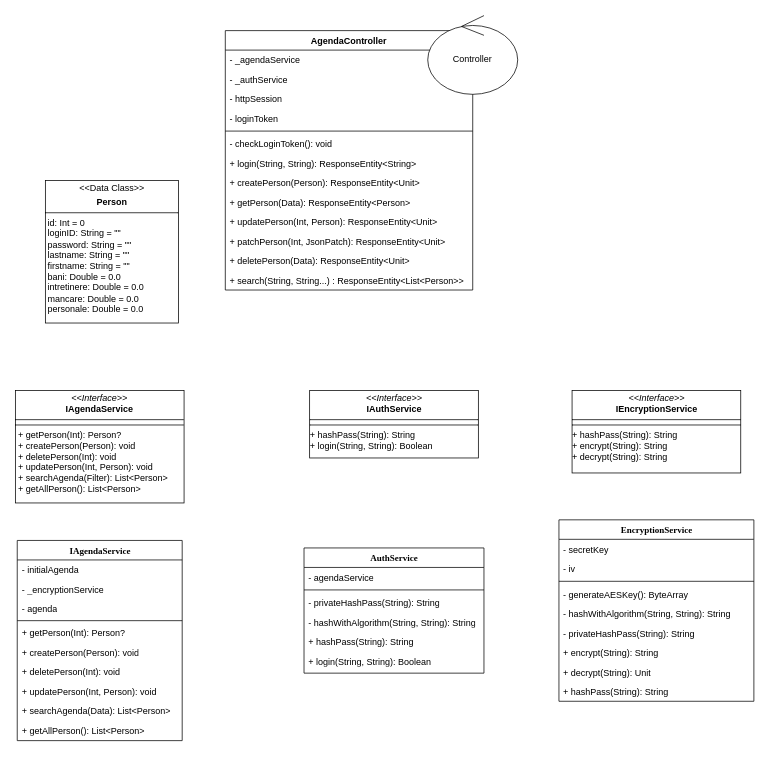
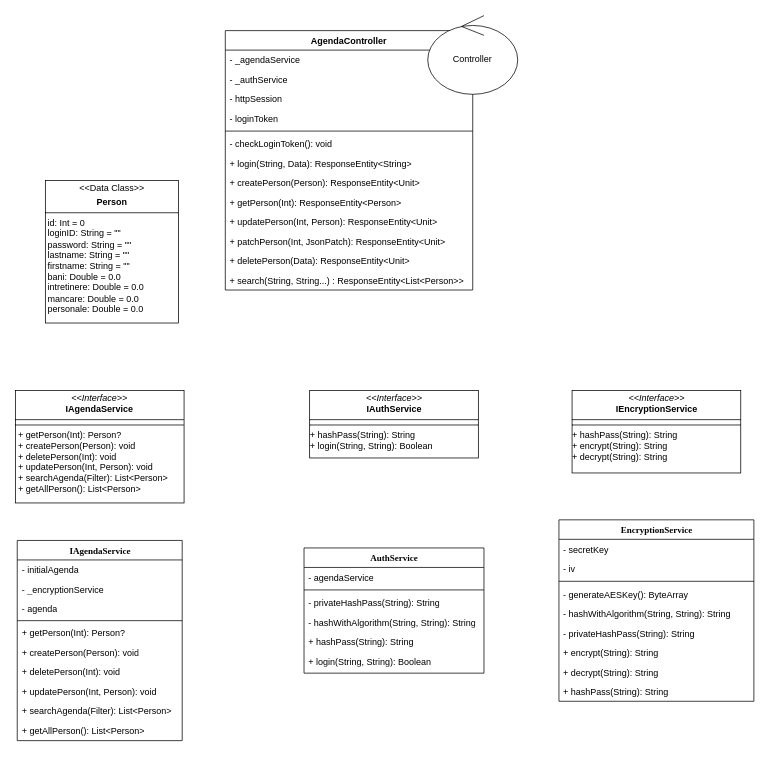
(335, 164) -> (332, 164)
(329, 203) -> (326, 203)
(616, 673) -> (621, 673)
(101, 717) -> (101, 717)
